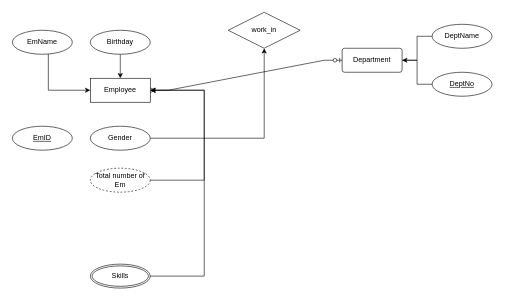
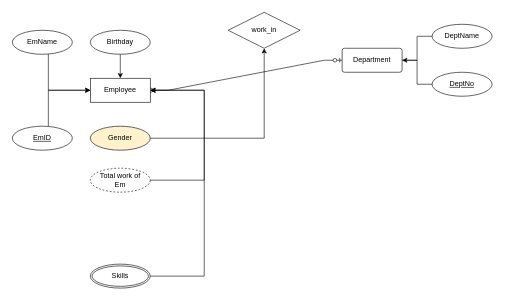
none -> (48, 109)
(120, 138) -> (120, 138)
(120, 180) -> (120, 180)
